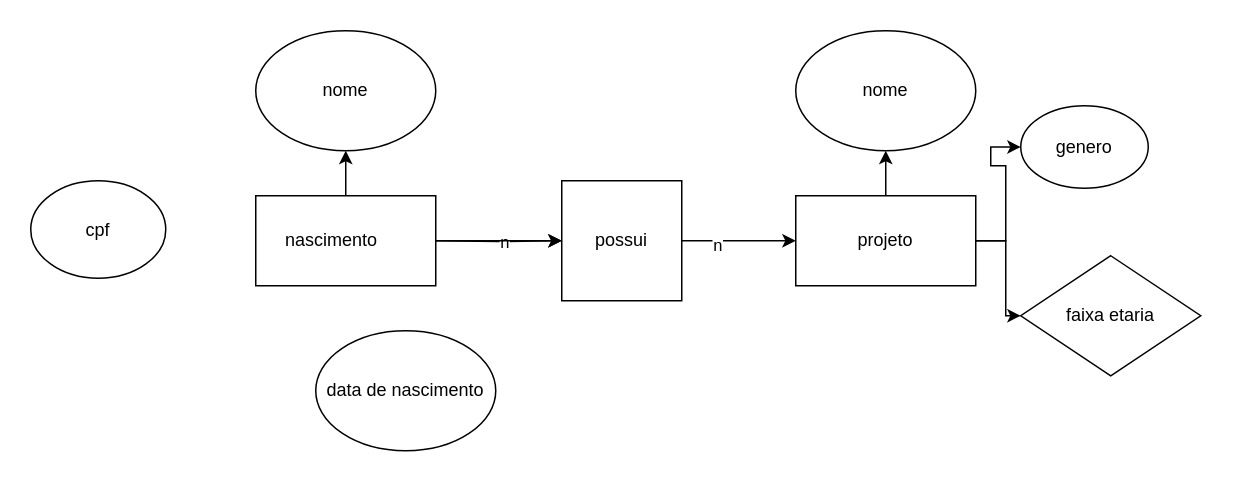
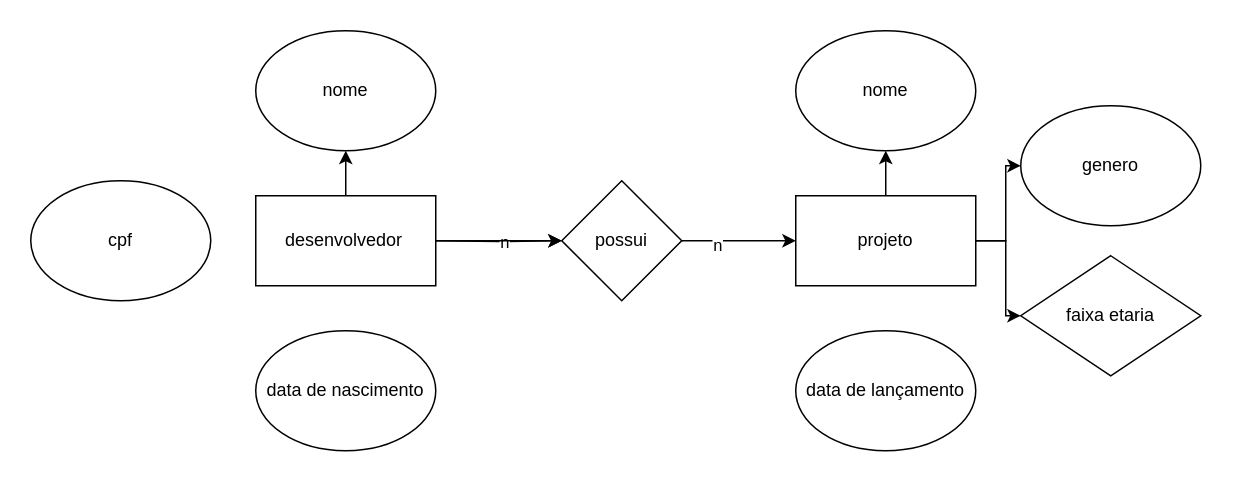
(1085, 147) -> (1111, 166)
(98, 230) -> (121, 241)
(346, 241) -> (346, 241)
(622, 241) -> (622, 241)
(406, 391) -> (346, 391)
none -> (886, 391)
